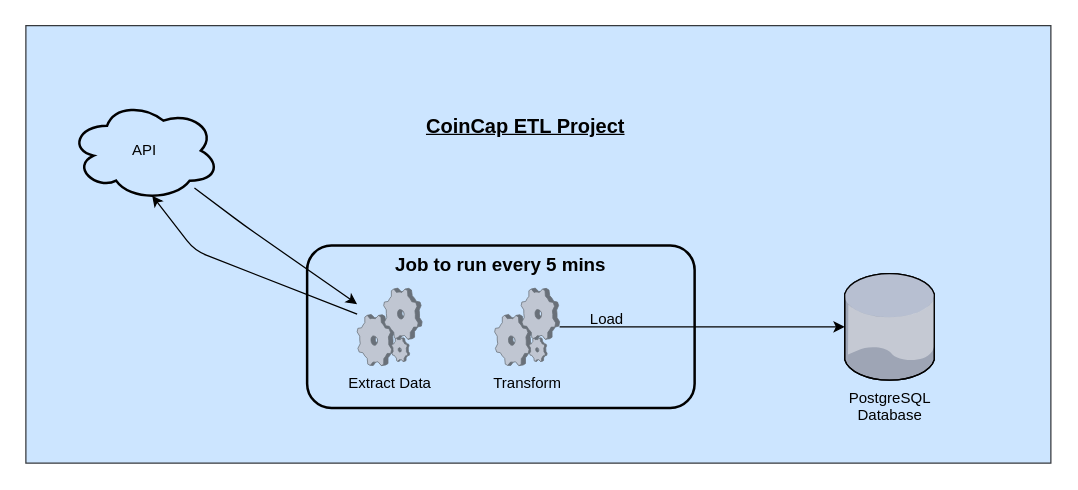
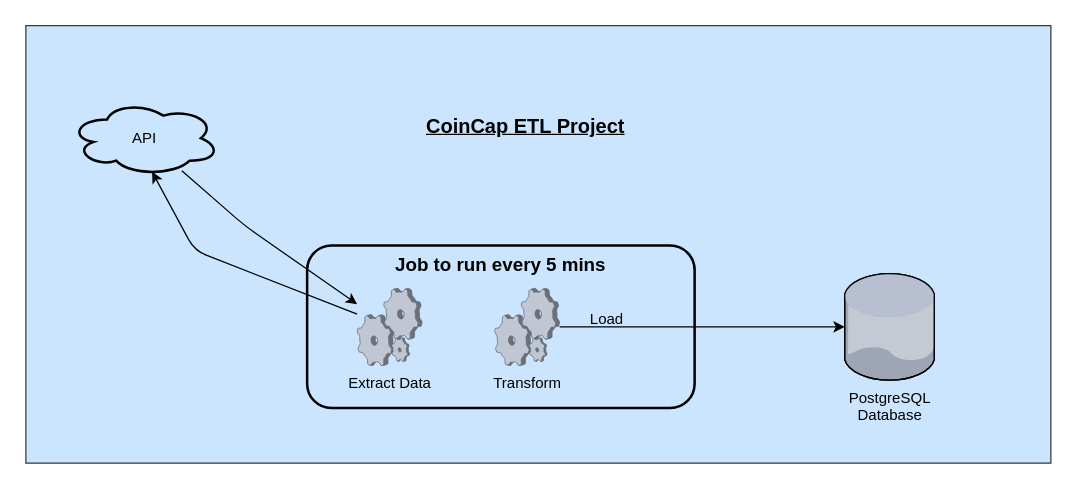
(144, 151) -> (144, 138)
